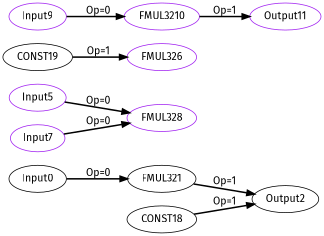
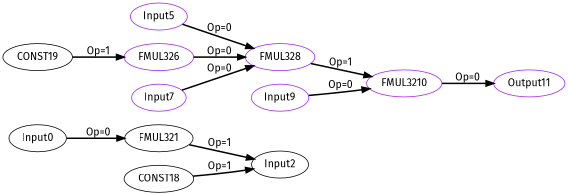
(225, 11) -> (468, 78)
none -> (216, 57)
none -> (337, 69)
(285, 199) -> (280, 165)
